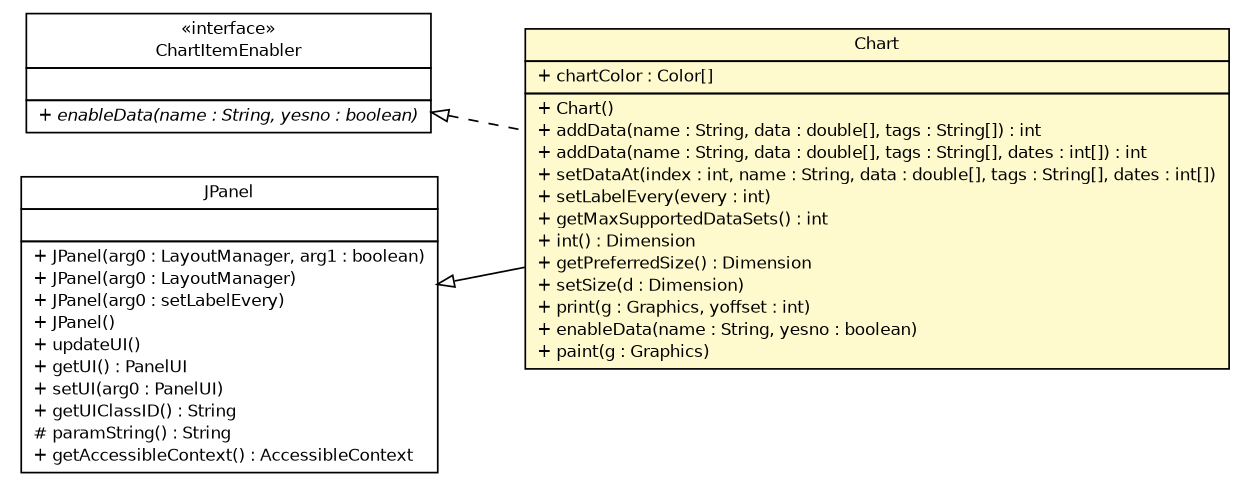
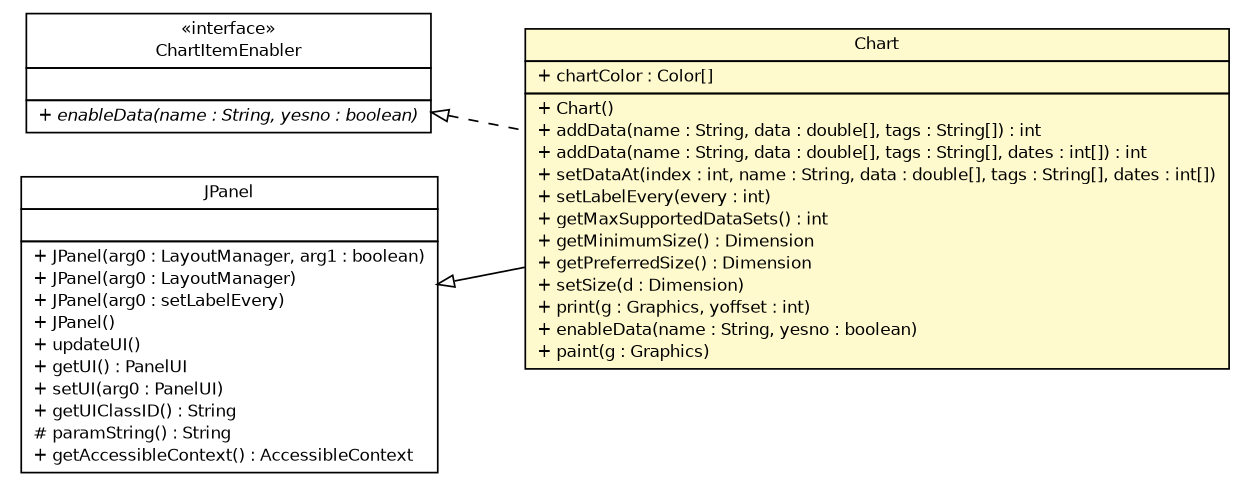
(617, 241) -> (676, 241)
